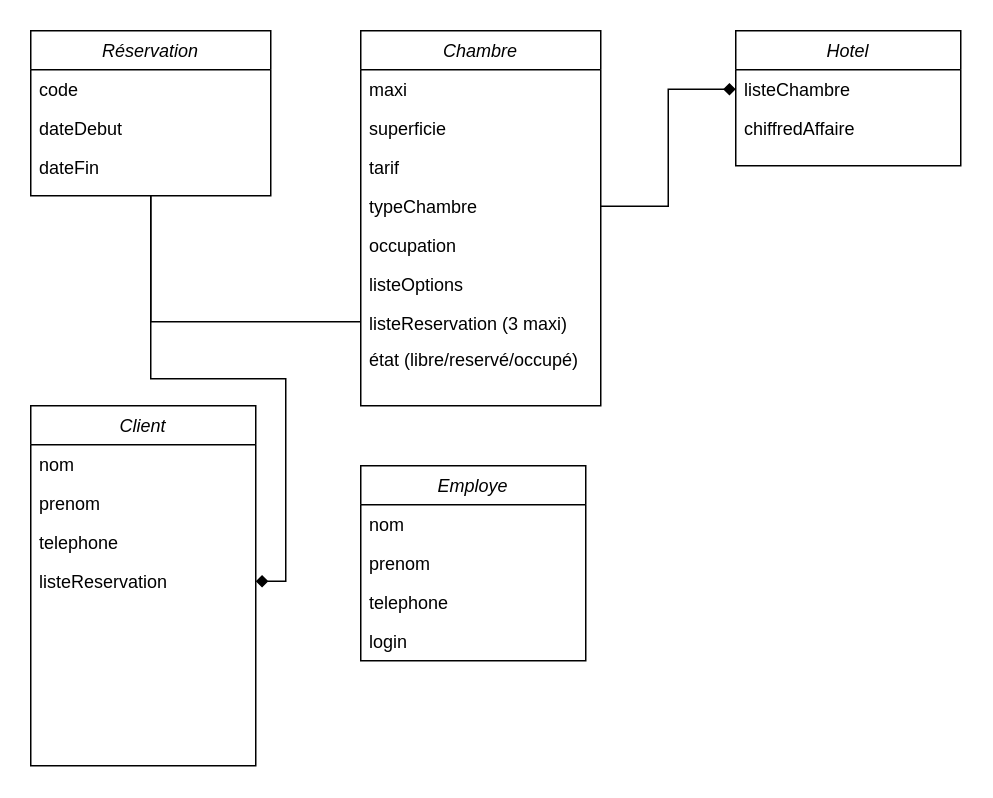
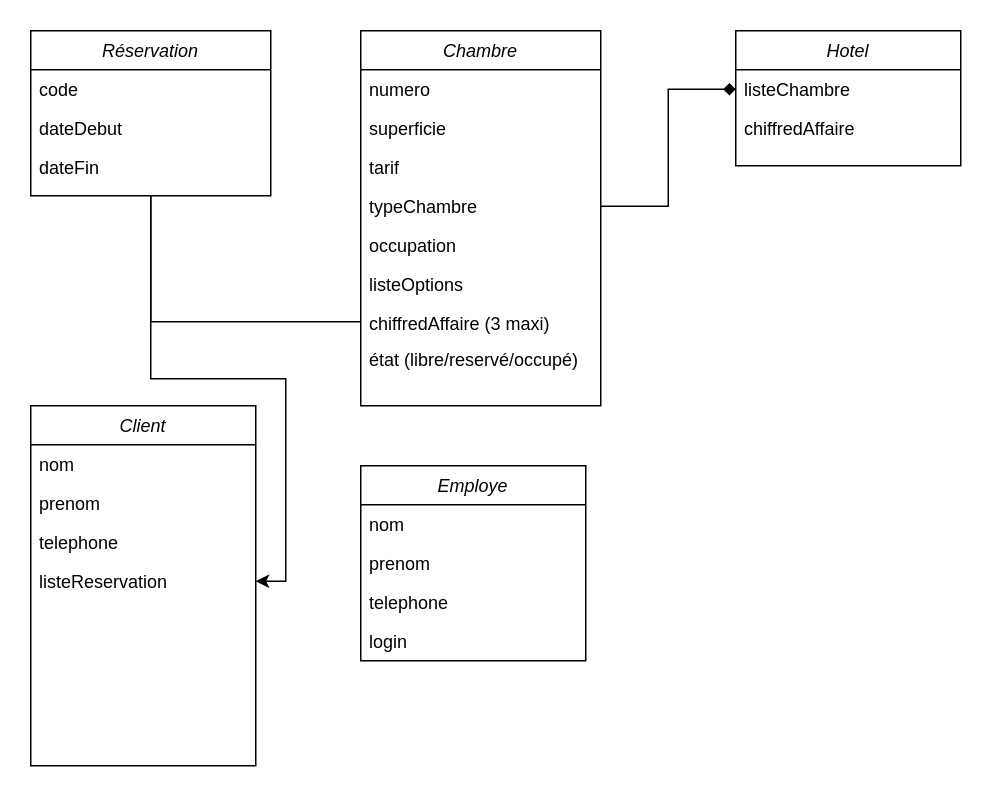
(387, 90) -> (399, 90)
(481, 324) -> (478, 324)
(268, 581) -> (267, 581)
